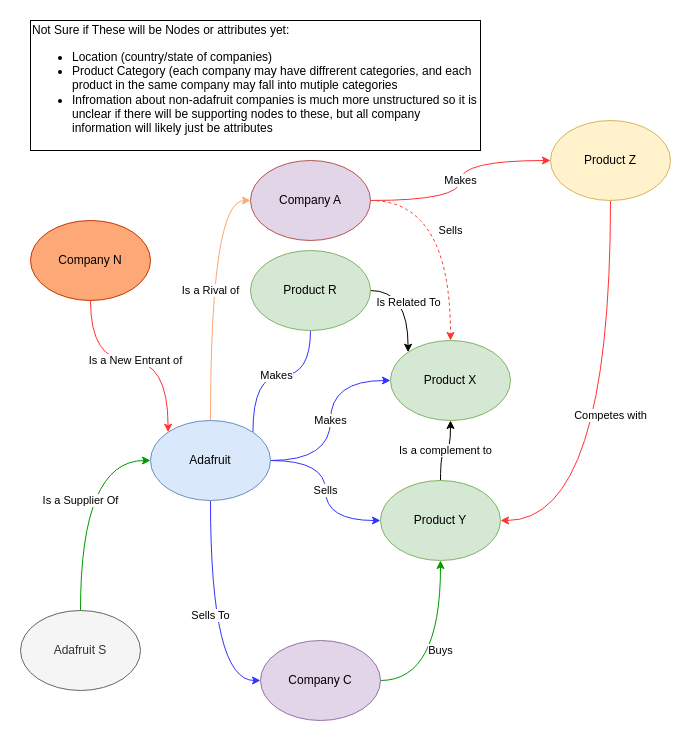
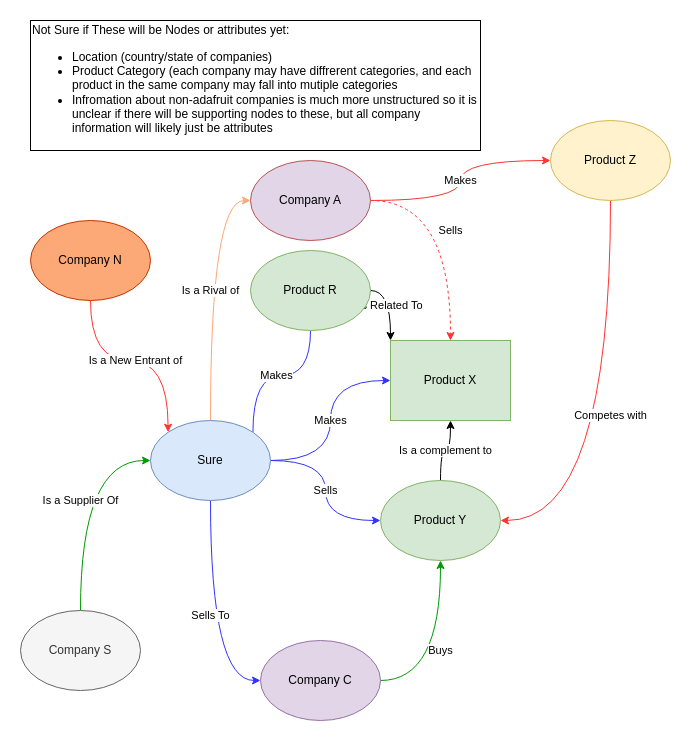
(451, 381) -> (451, 381)
(211, 461) -> (211, 461)
(81, 651) -> (81, 651)
